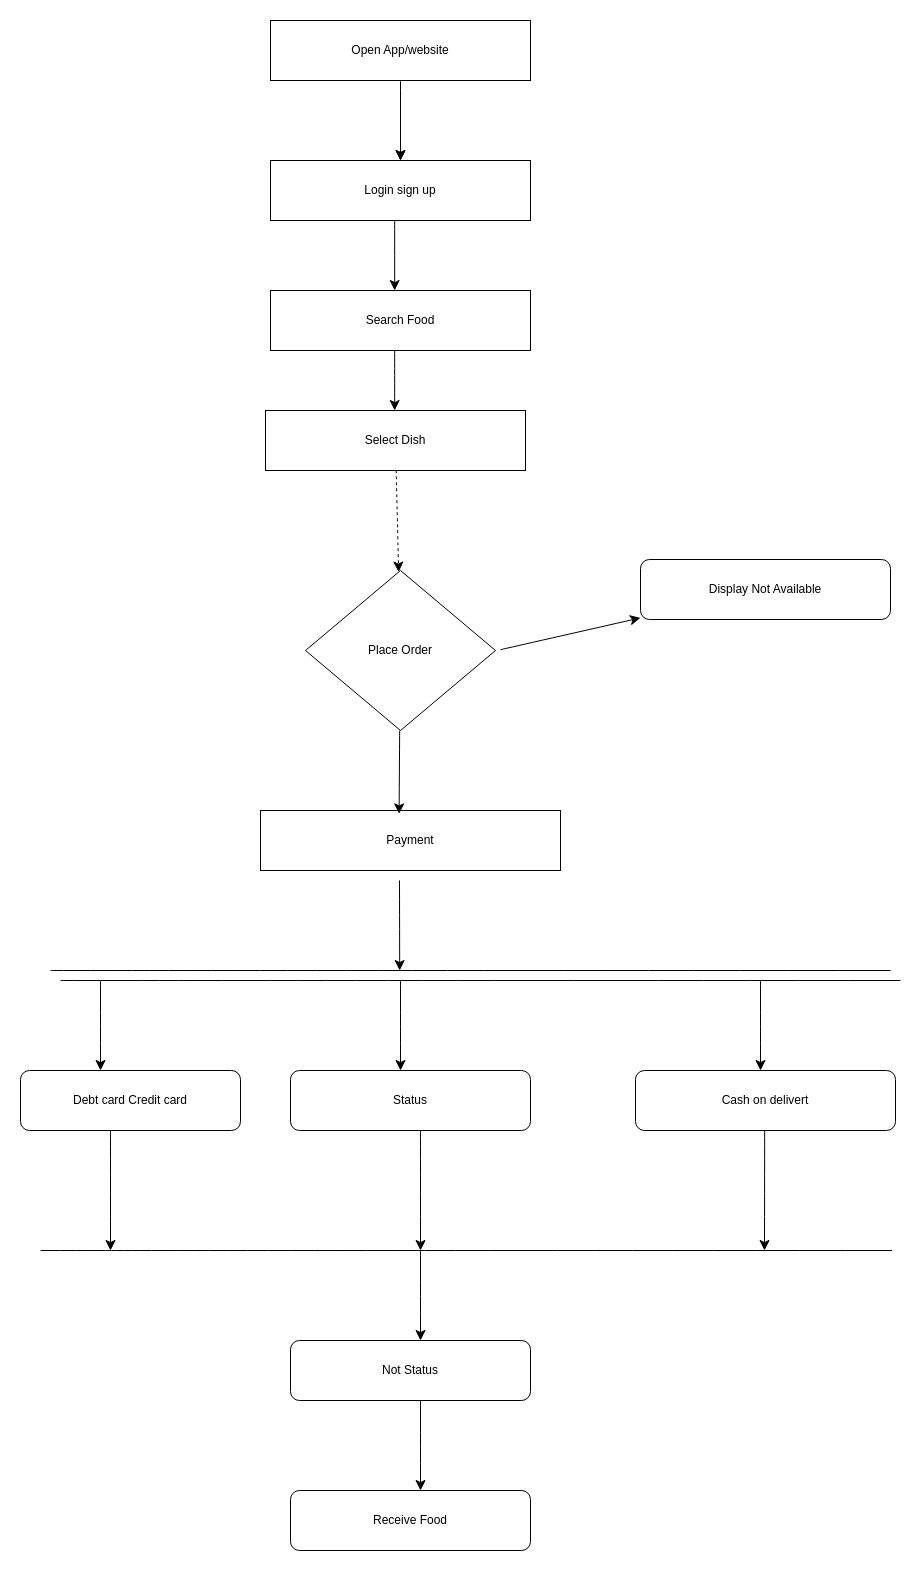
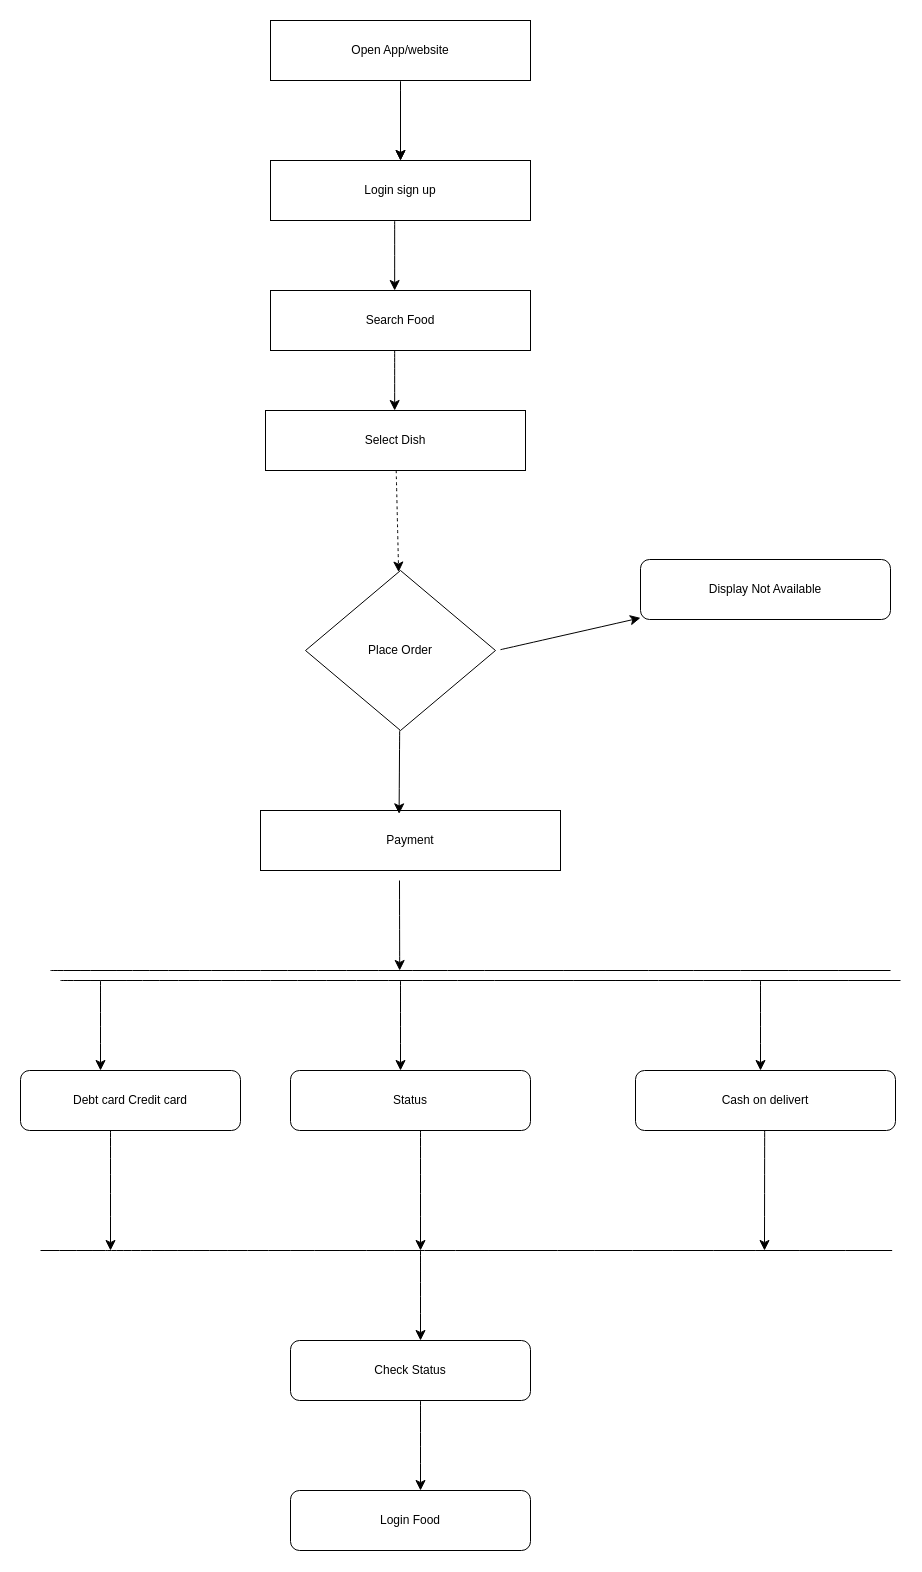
(411, 1371) -> (411, 1371)
(411, 1521) -> (411, 1521)
